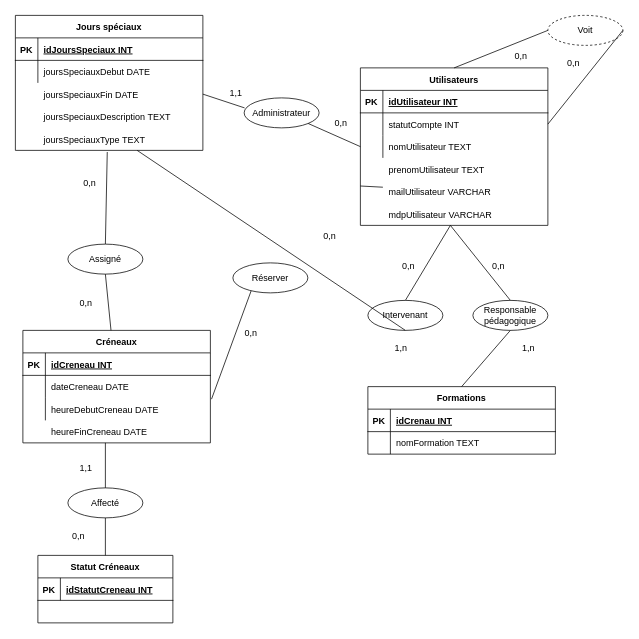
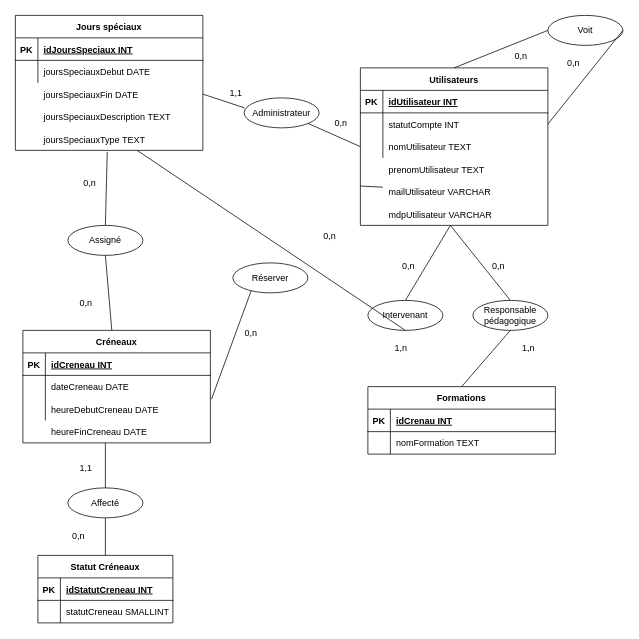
(585, 30) -> (585, 30)
(105, 259) -> (105, 240)
none -> (117, 612)
